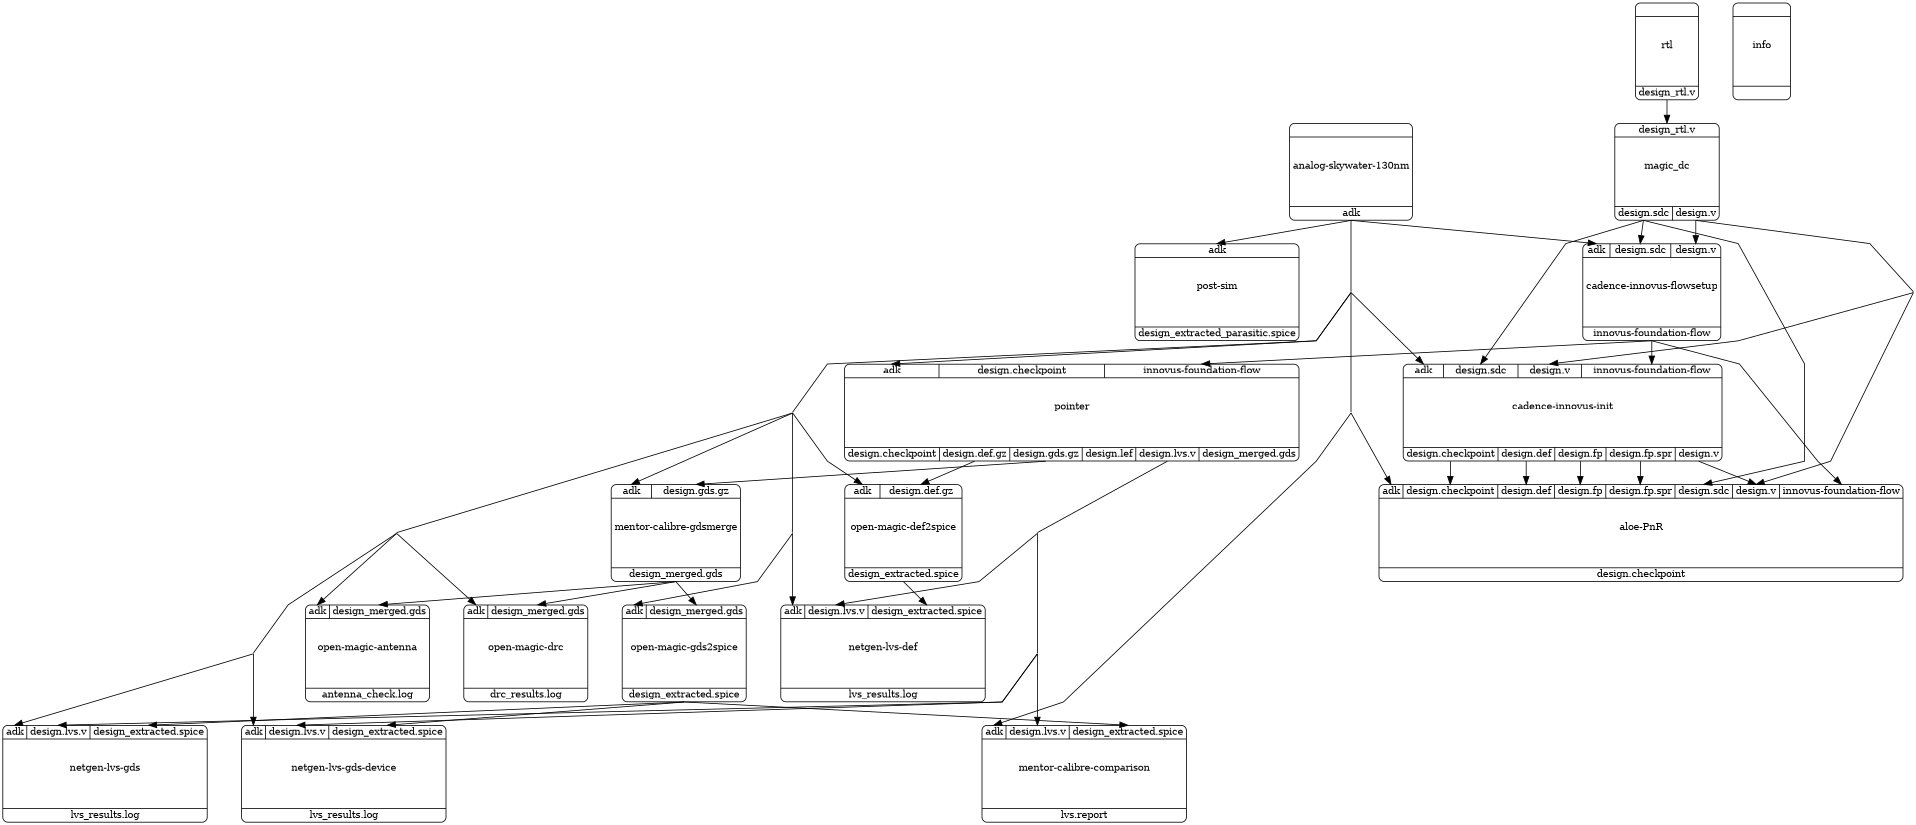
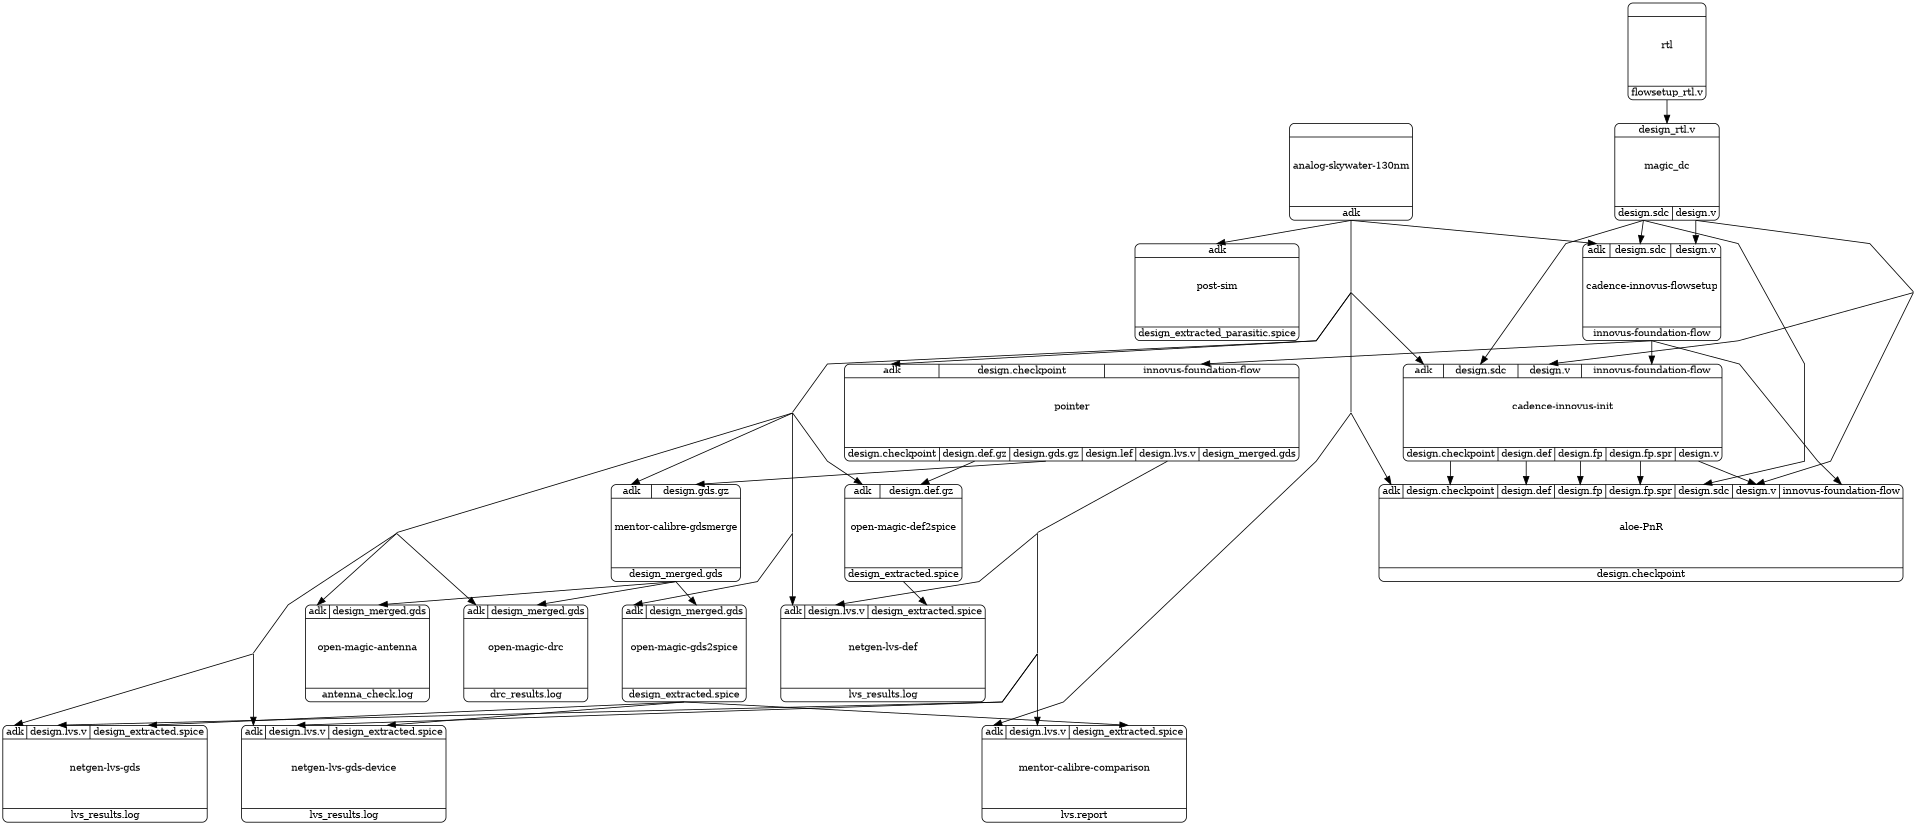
(1762, 51) -> none
(1667, 93) -> (1667, 93)
